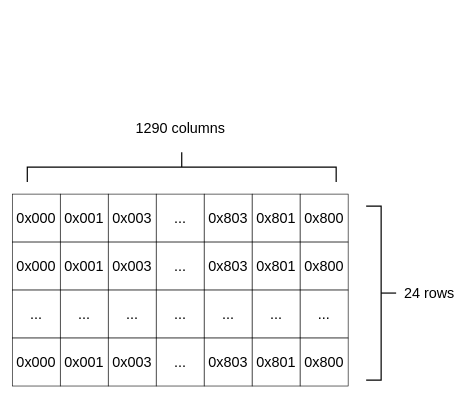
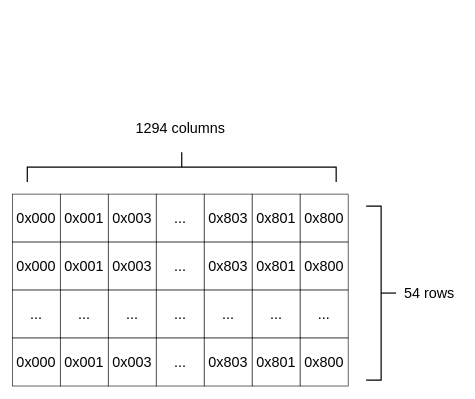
(181, 128) -> (181, 128)
(430, 293) -> (430, 293)
